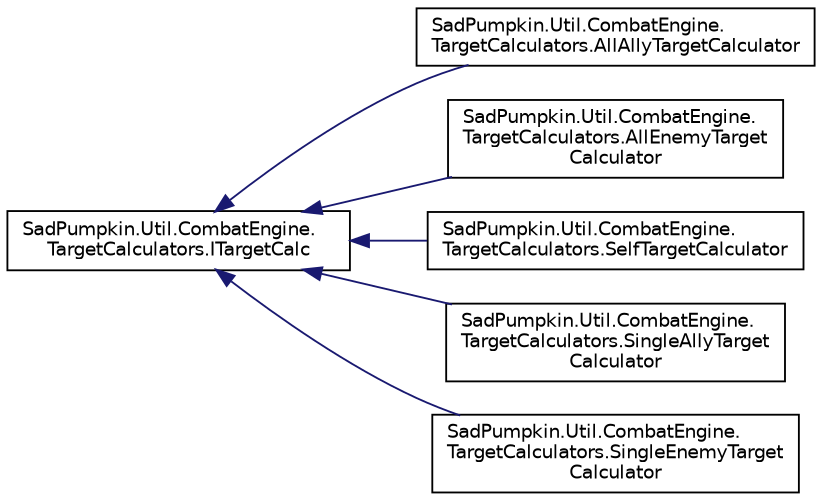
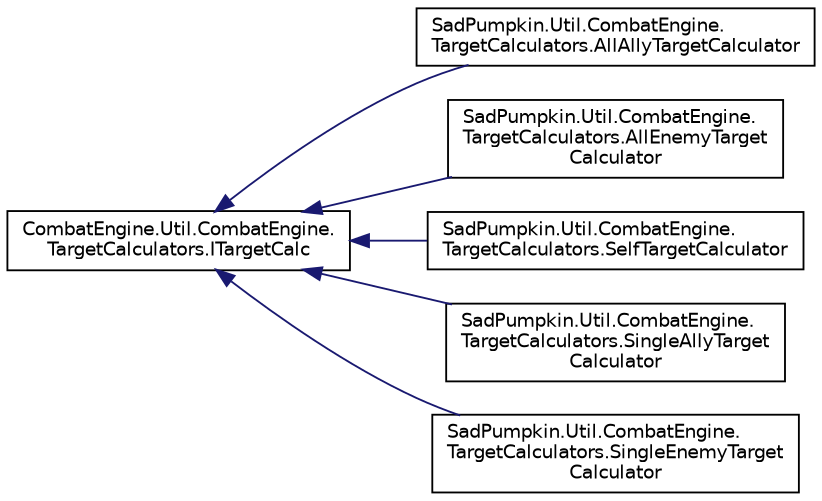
(179, 241) -> (179, 241)
